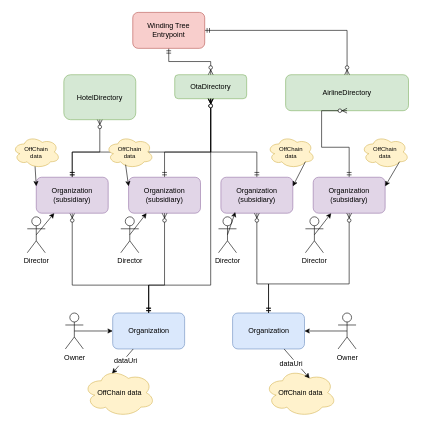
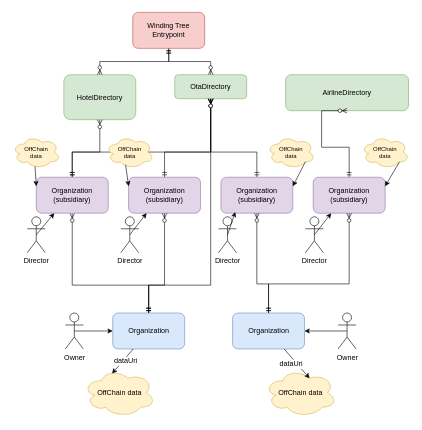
(277, 30) -> none
none -> (127, 62)
